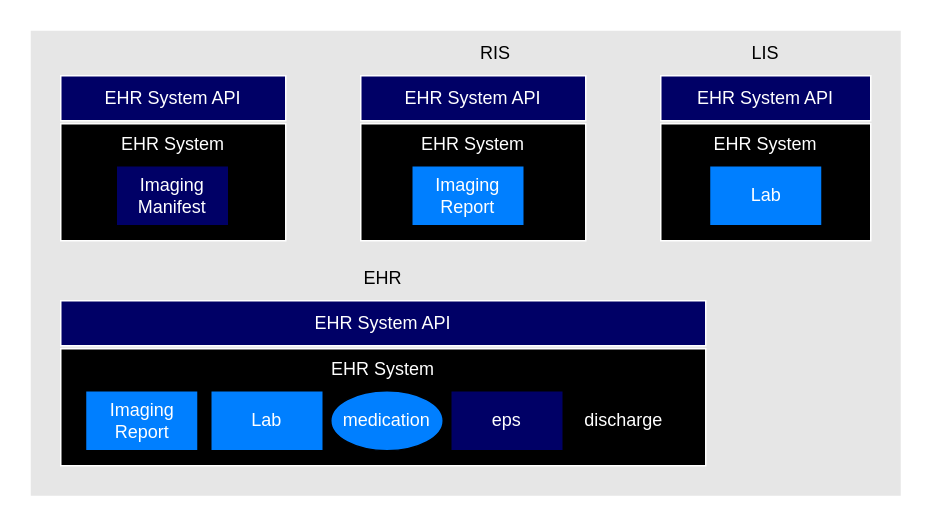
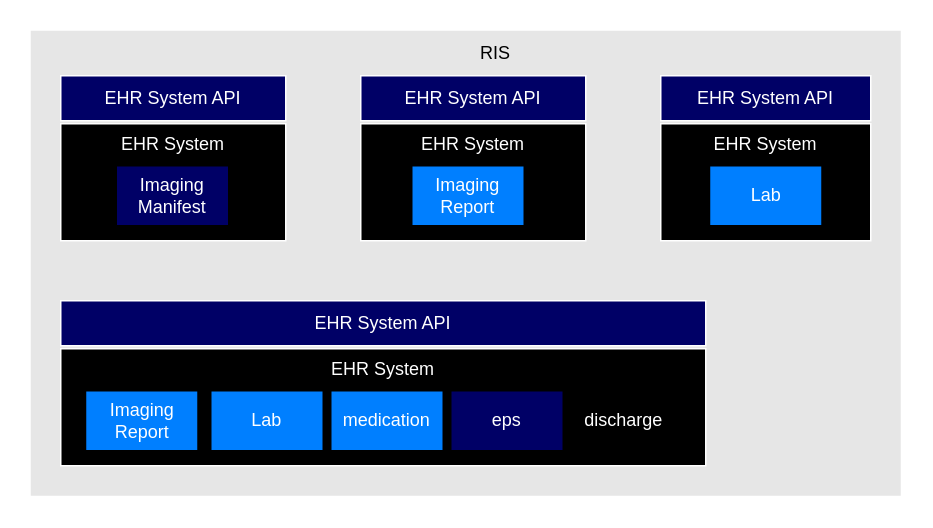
(766, 53) -> none
(383, 278) -> none
(387, 421) -> (387, 421)
